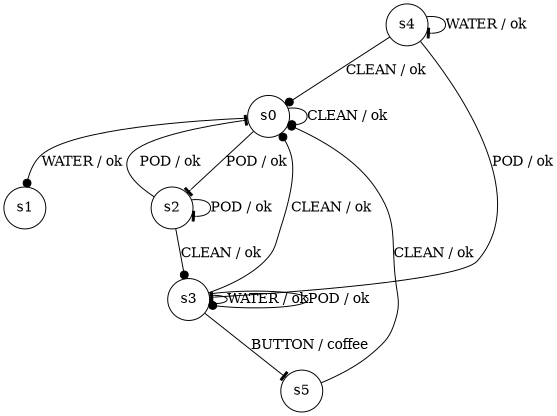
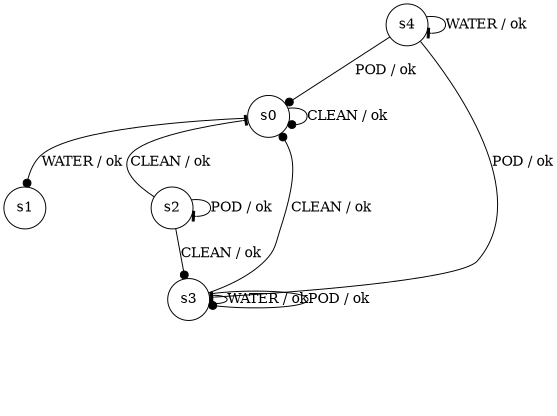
(386, 71) -> (386, 71)
(222, 160) -> none
(170, 162) -> (170, 162)
(302, 391) -> none
